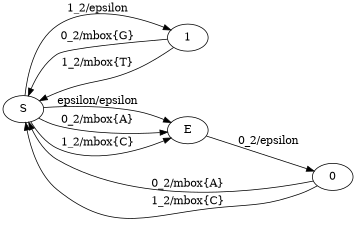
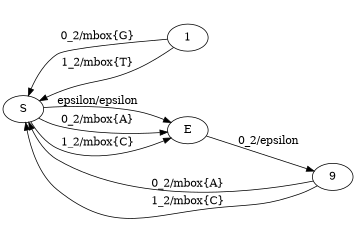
(71, 19) -> none
(333, 177) -> (333, 177)
